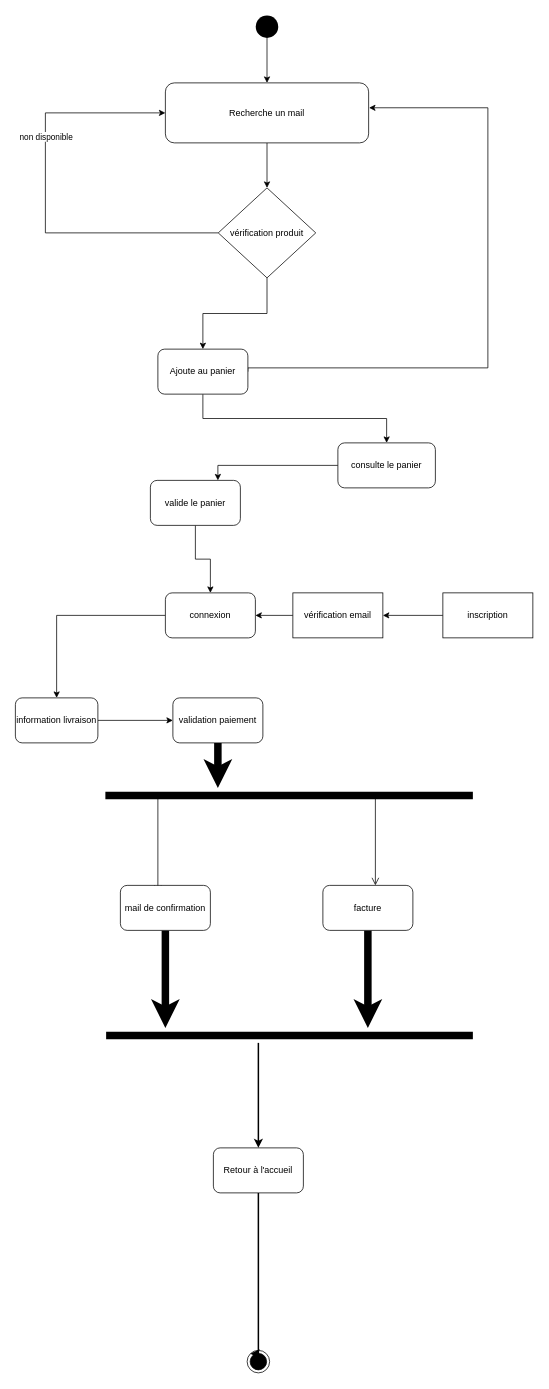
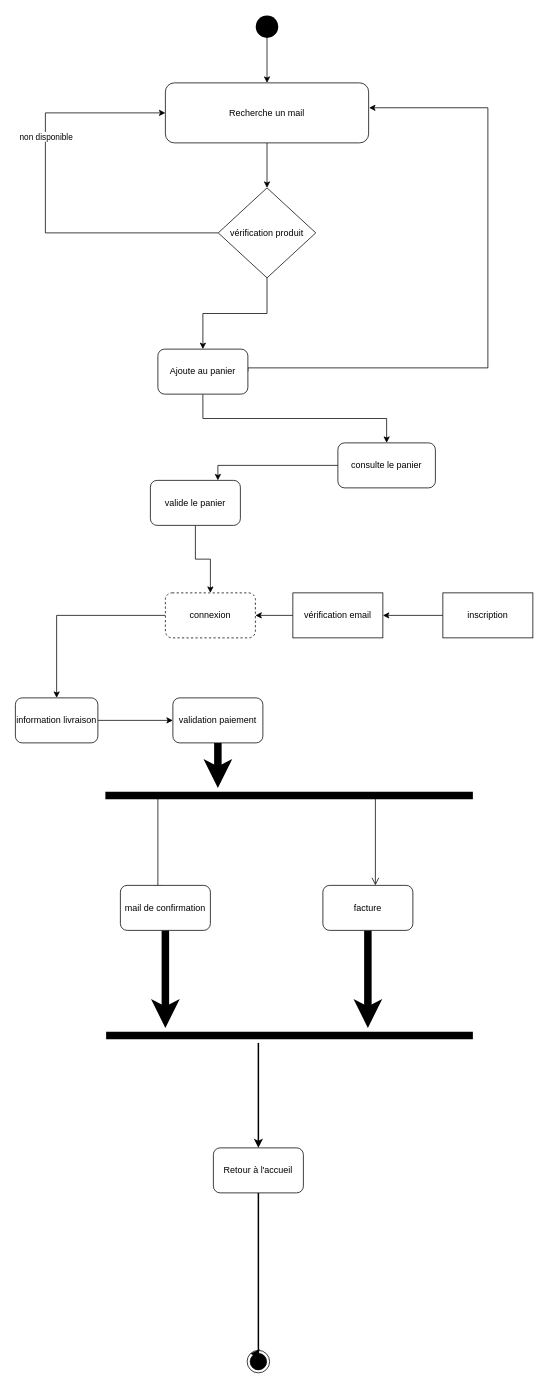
(210, 615) -> (210, 615)
